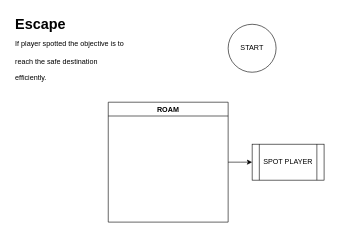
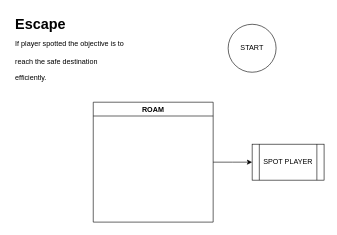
(168, 162) -> (153, 162)
